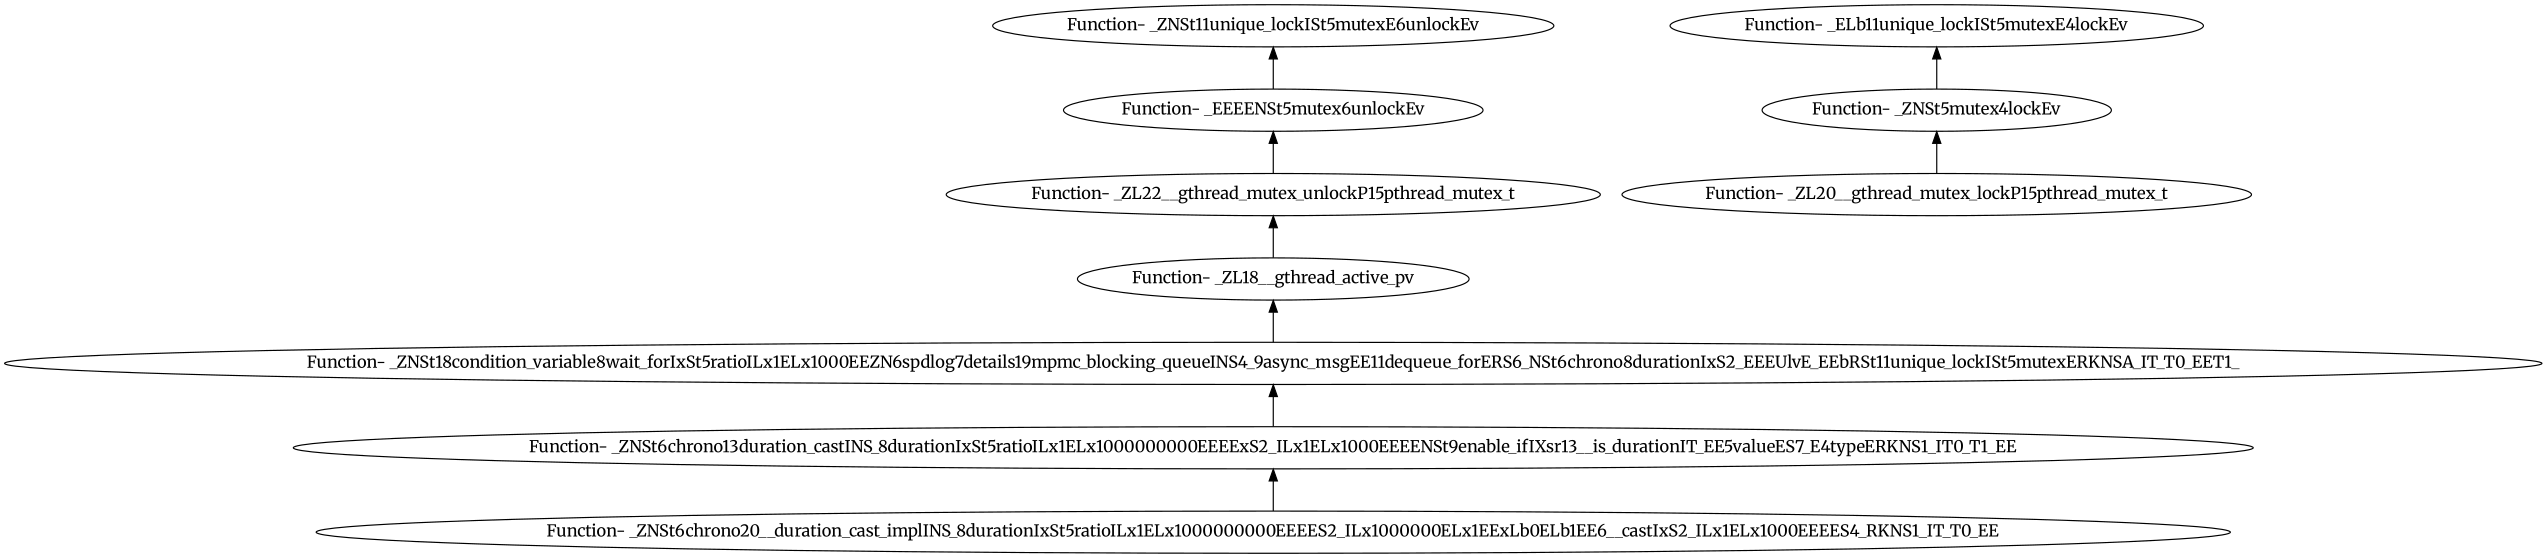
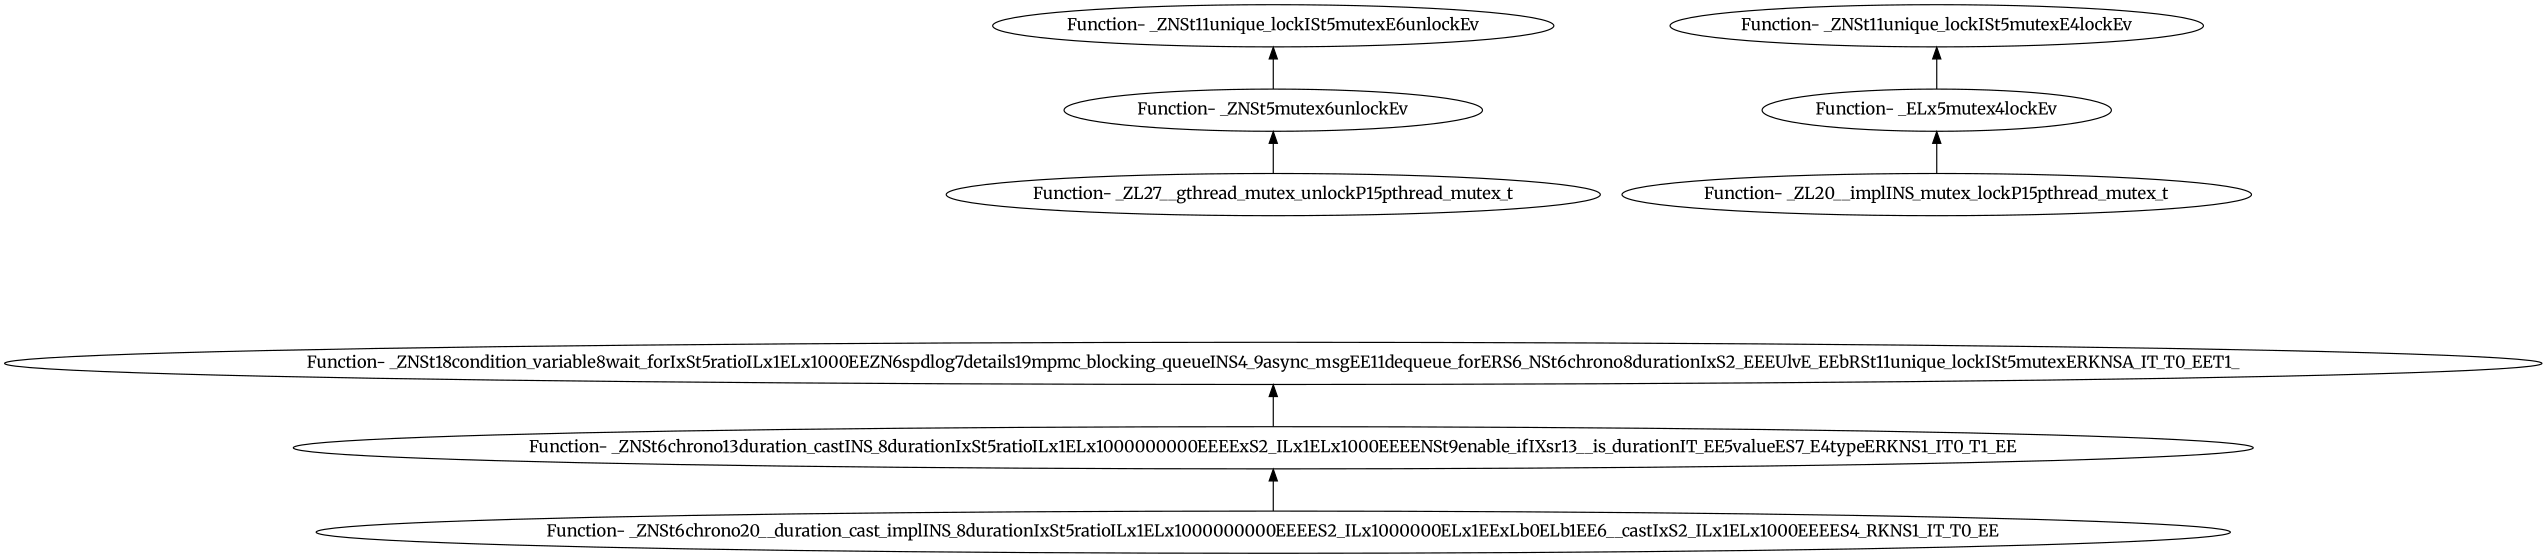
(1937, 26) -> (1937, 26)
(1273, 110) -> (1273, 110)
(1937, 110) -> (1937, 110)
(1273, 195) -> (1273, 195)
(1937, 195) -> (1937, 195)
(1273, 279) -> none
